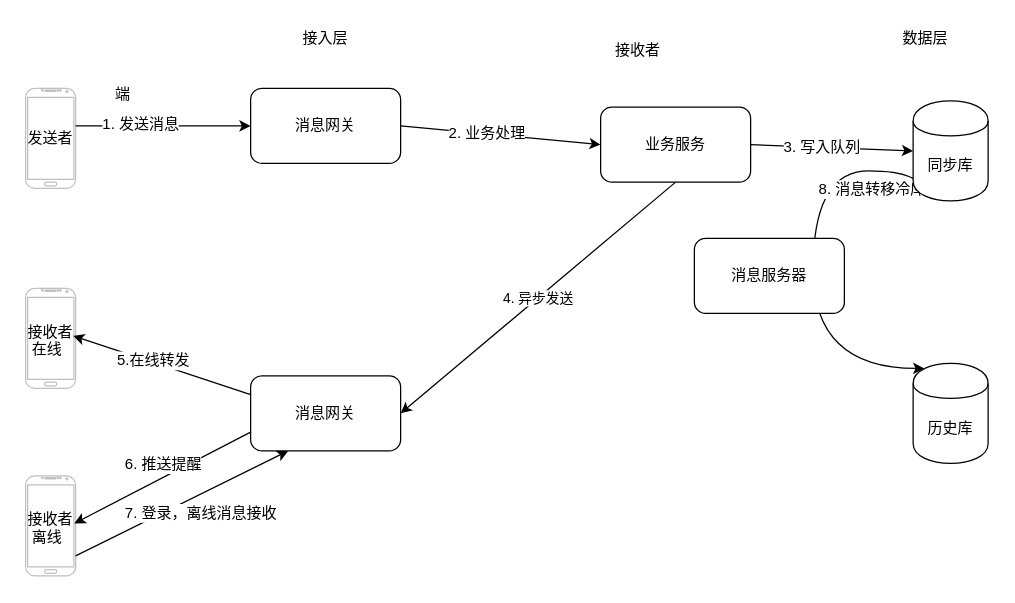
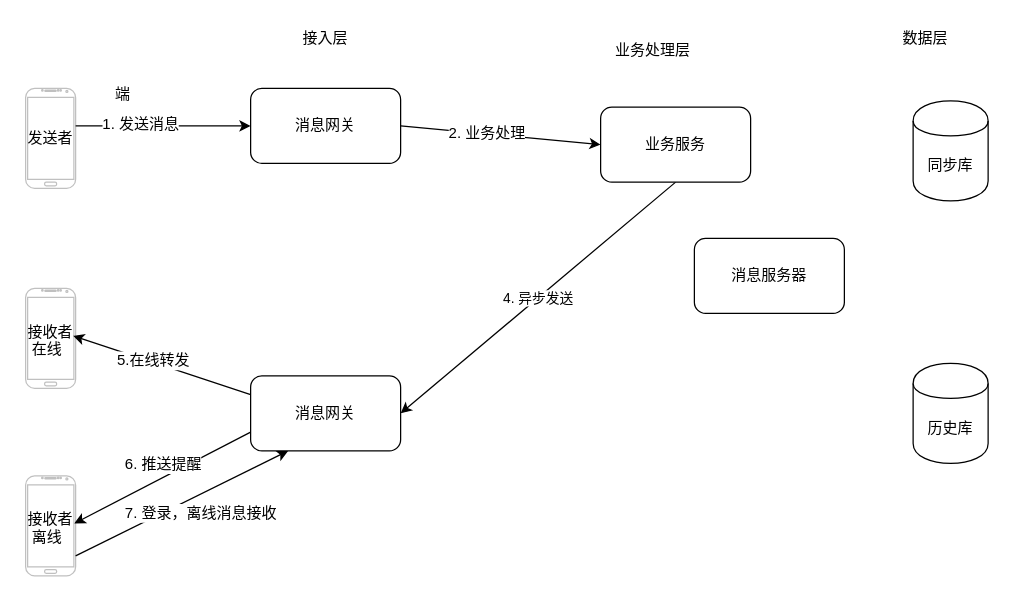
(638, 51) -> (653, 51)
(853, 148) -> none
(844, 177) -> none
